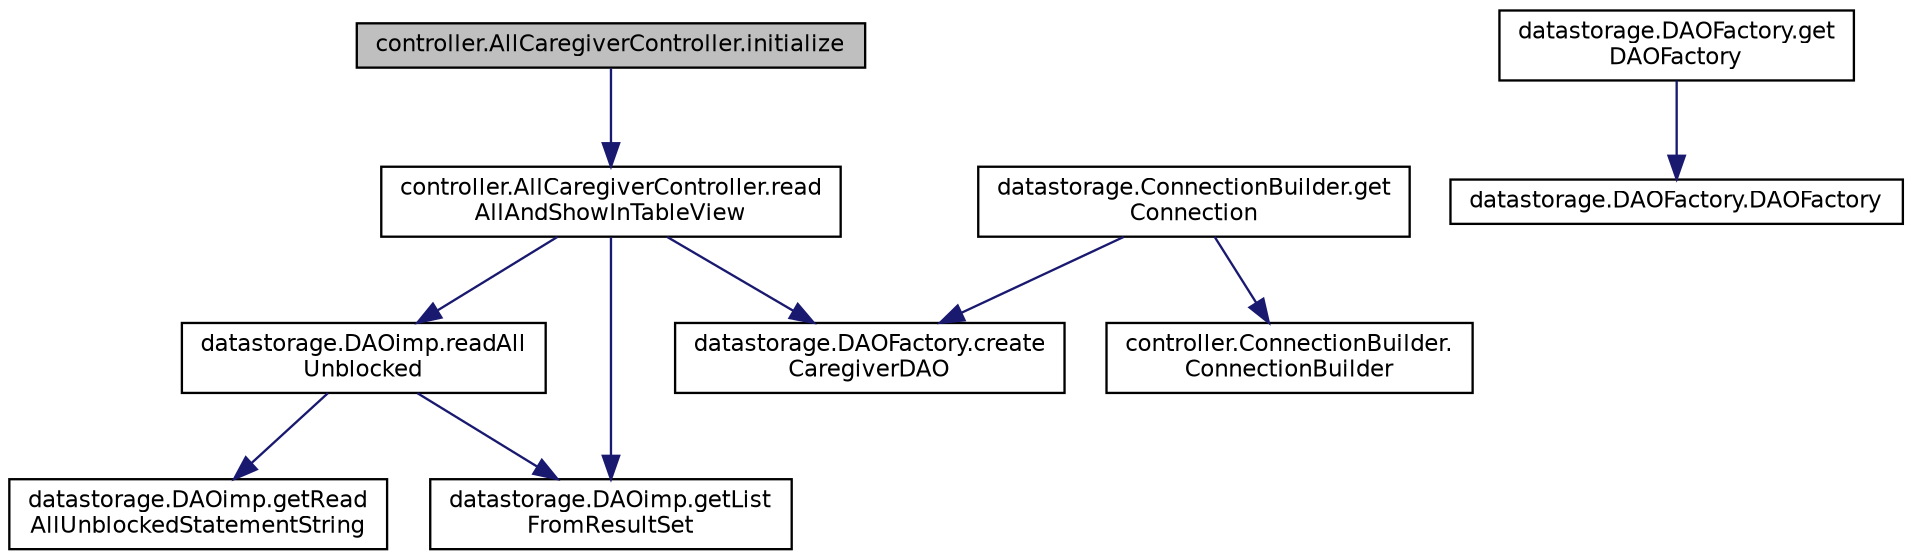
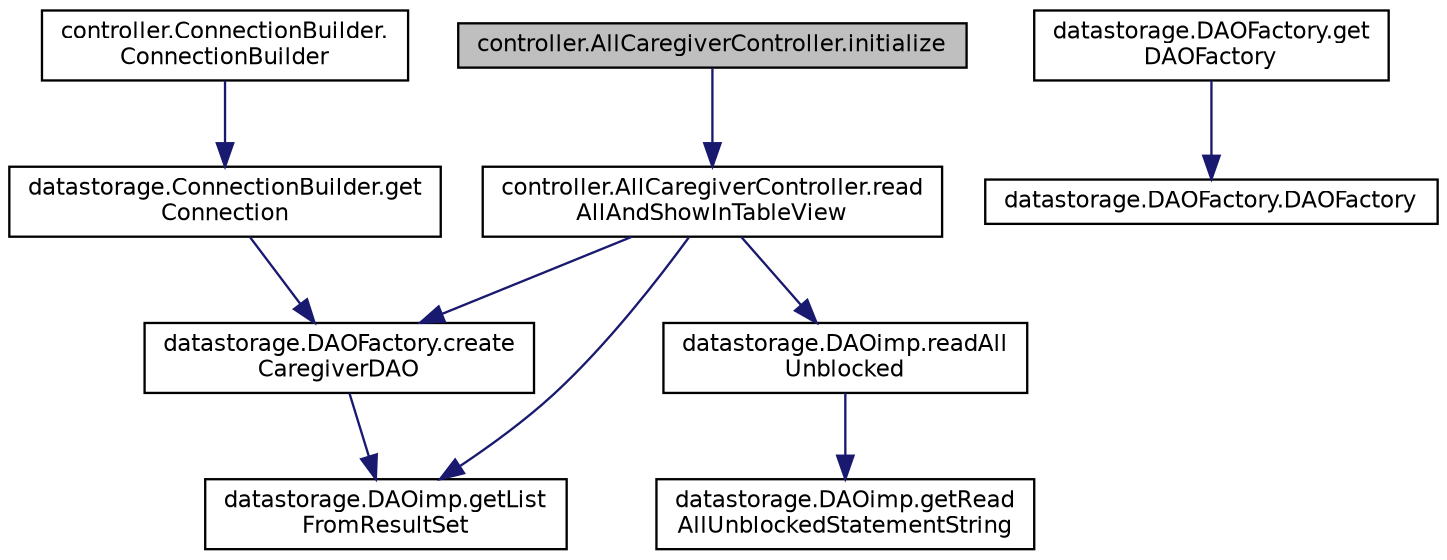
(1236, 270) -> (225, 112)
(477, 430) -> (359, 425)
